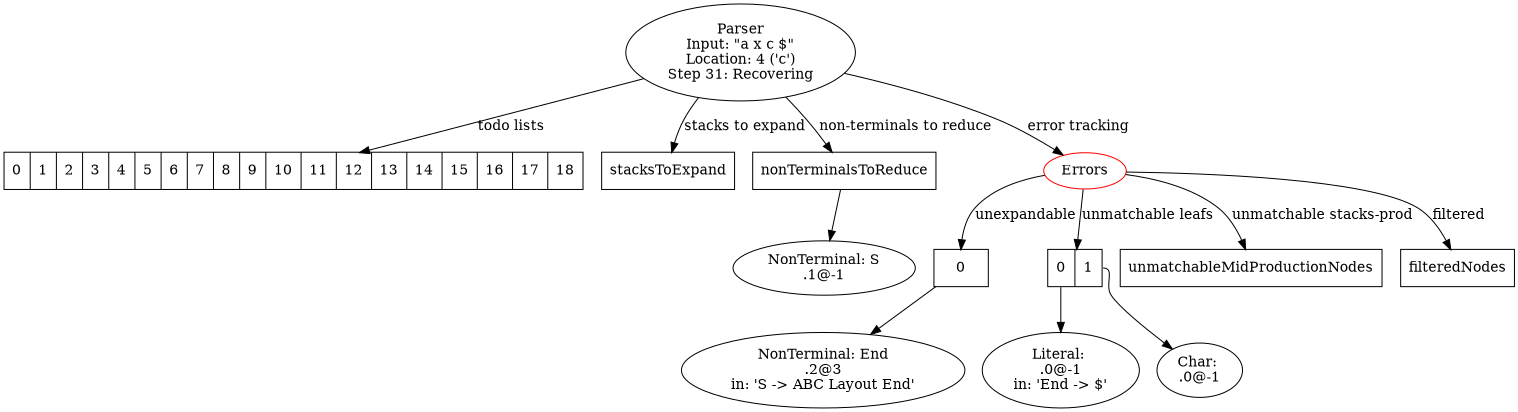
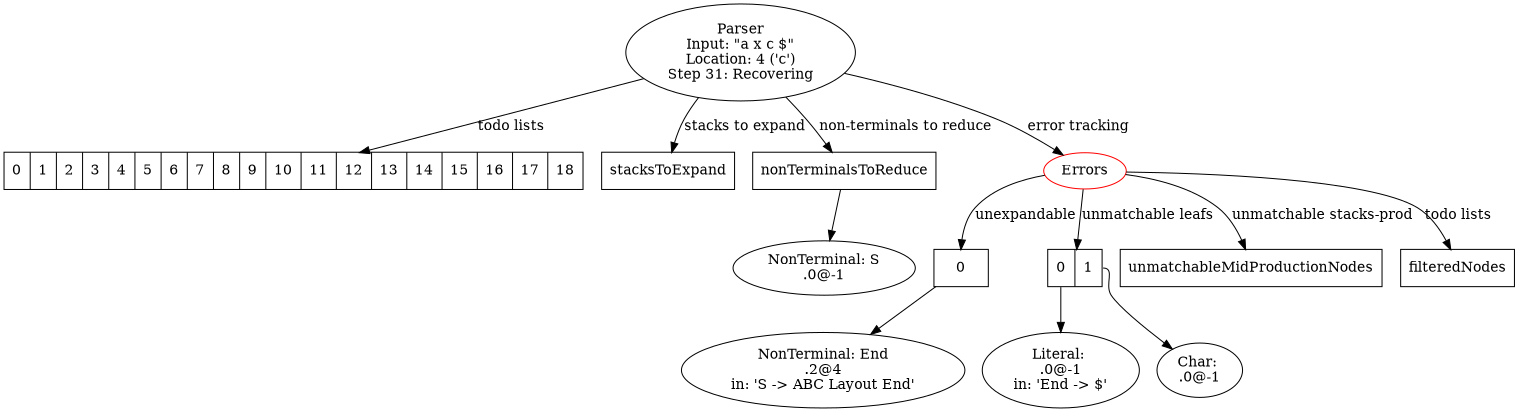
(1459, 215) -> (1459, 215)
(824, 268) -> (824, 268)
(823, 370) -> (823, 370)
